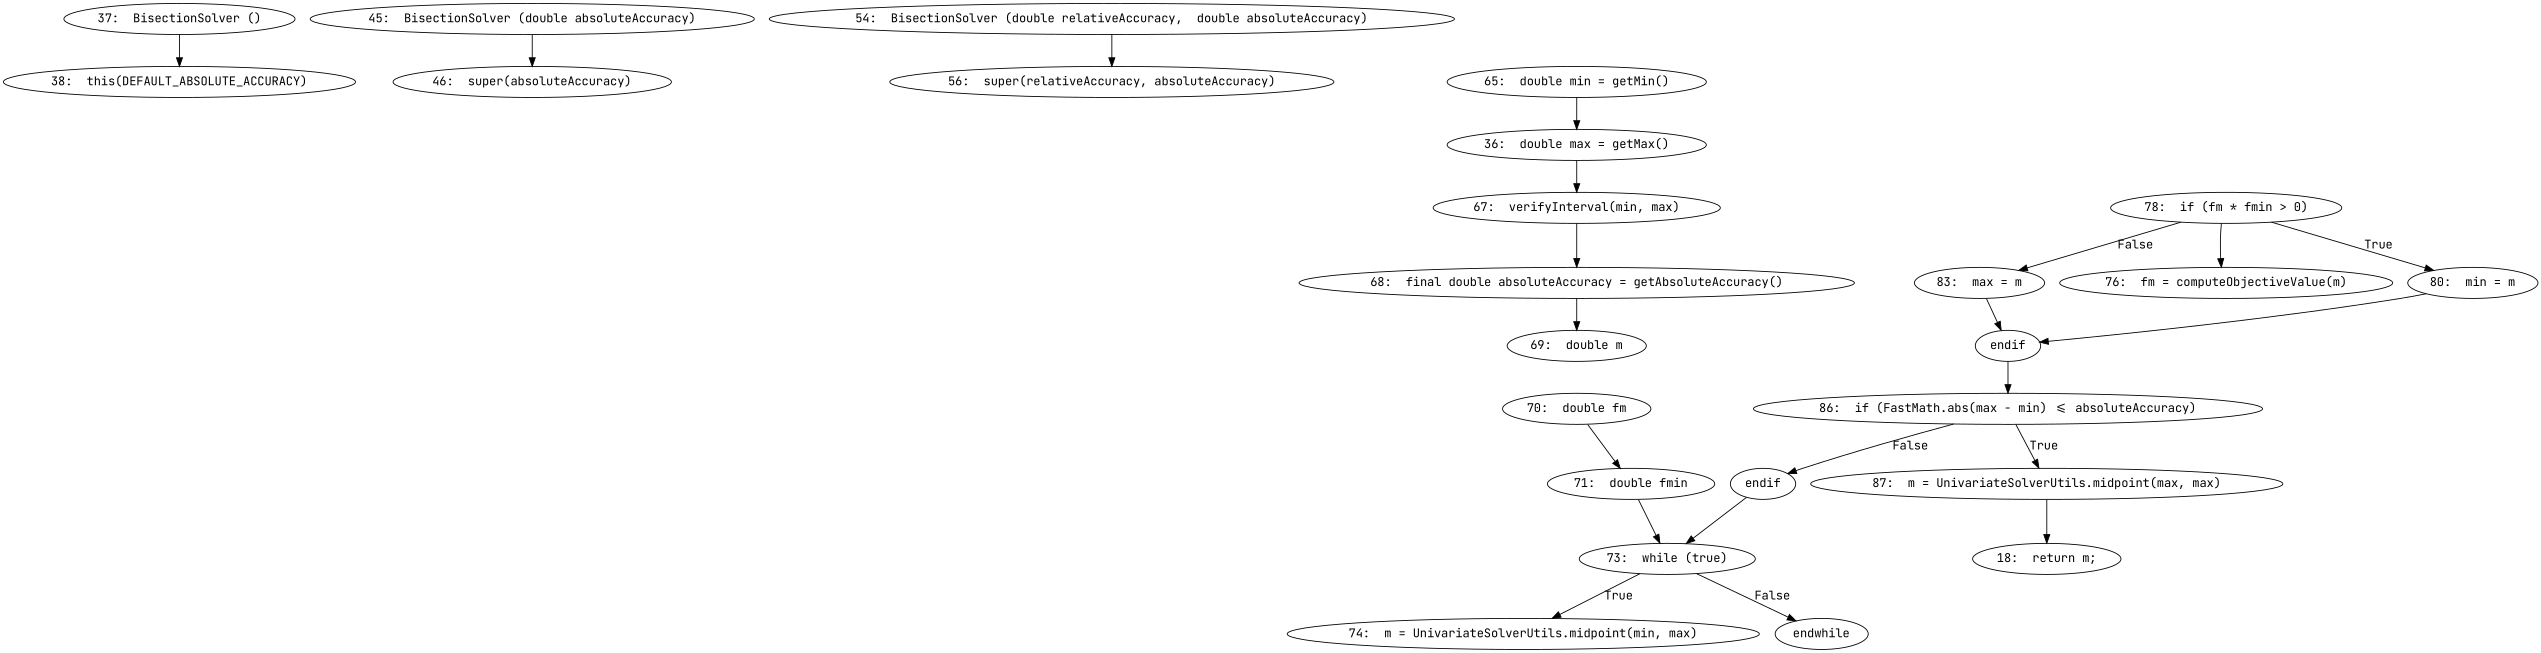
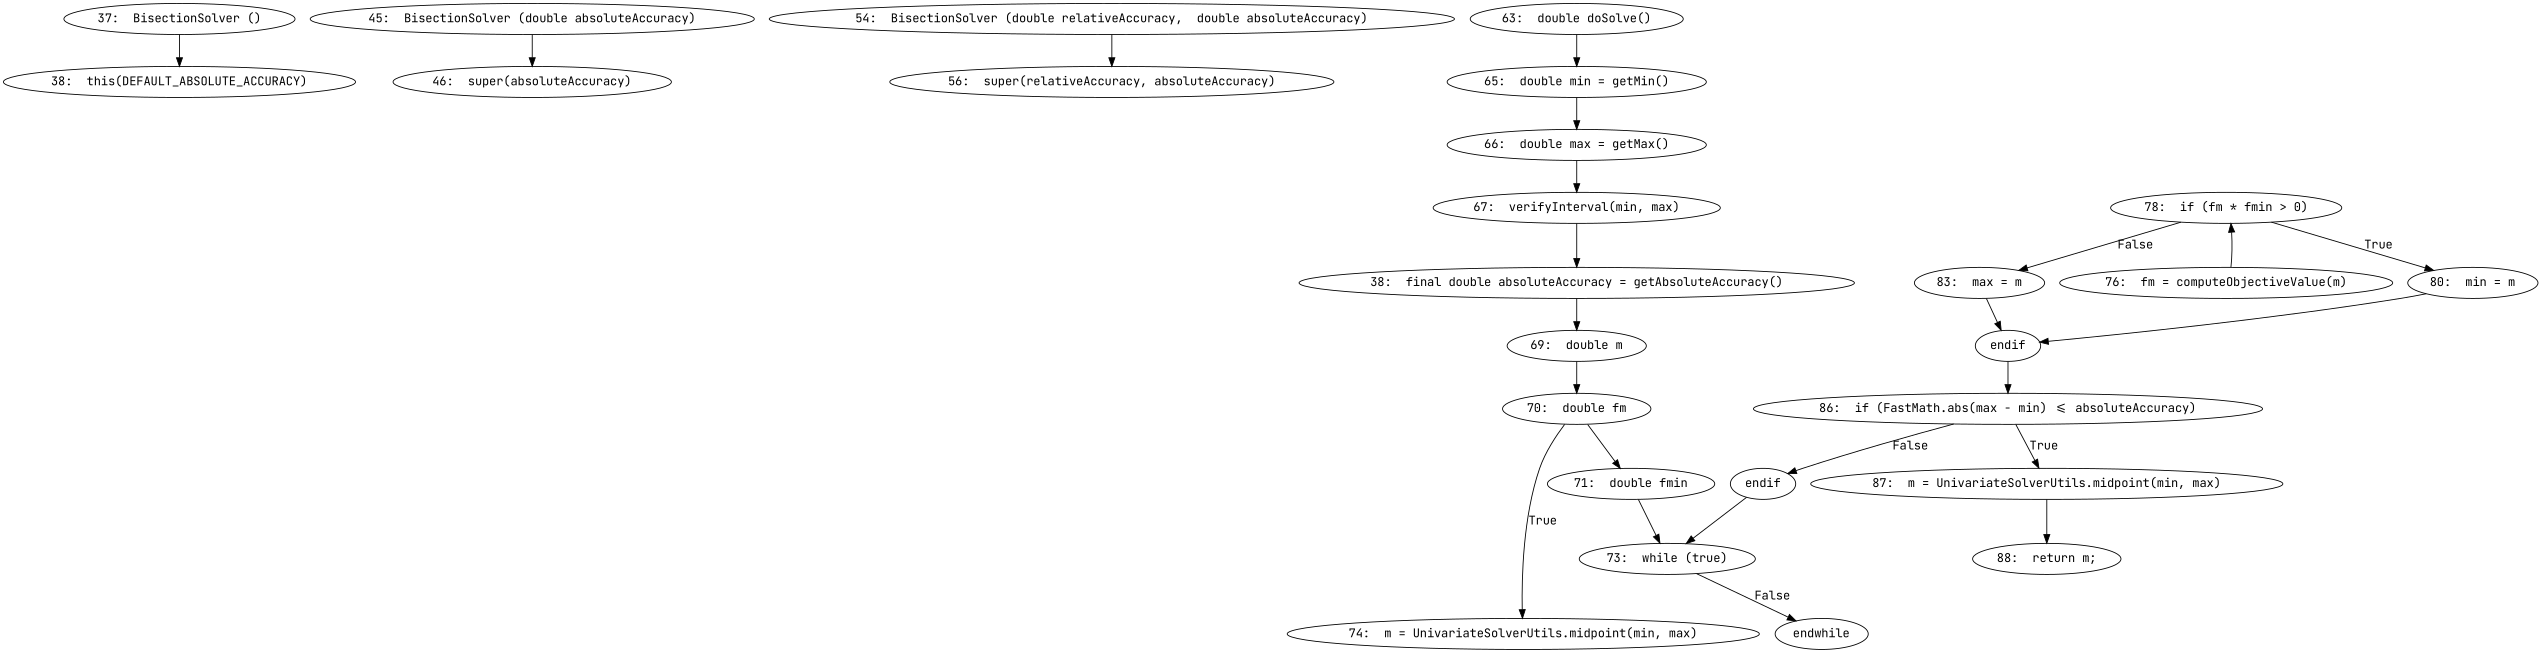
none -> (1577, 19)
(1577, 145) -> (1577, 145)
(2220, 241) -> (2232, 250)
(1577, 283) -> (1577, 283)
none -> (1577, 373)
(2047, 484) -> (2047, 484)
(2047, 559) -> (2047, 559)
(1600, 594) -> (1529, 513)
